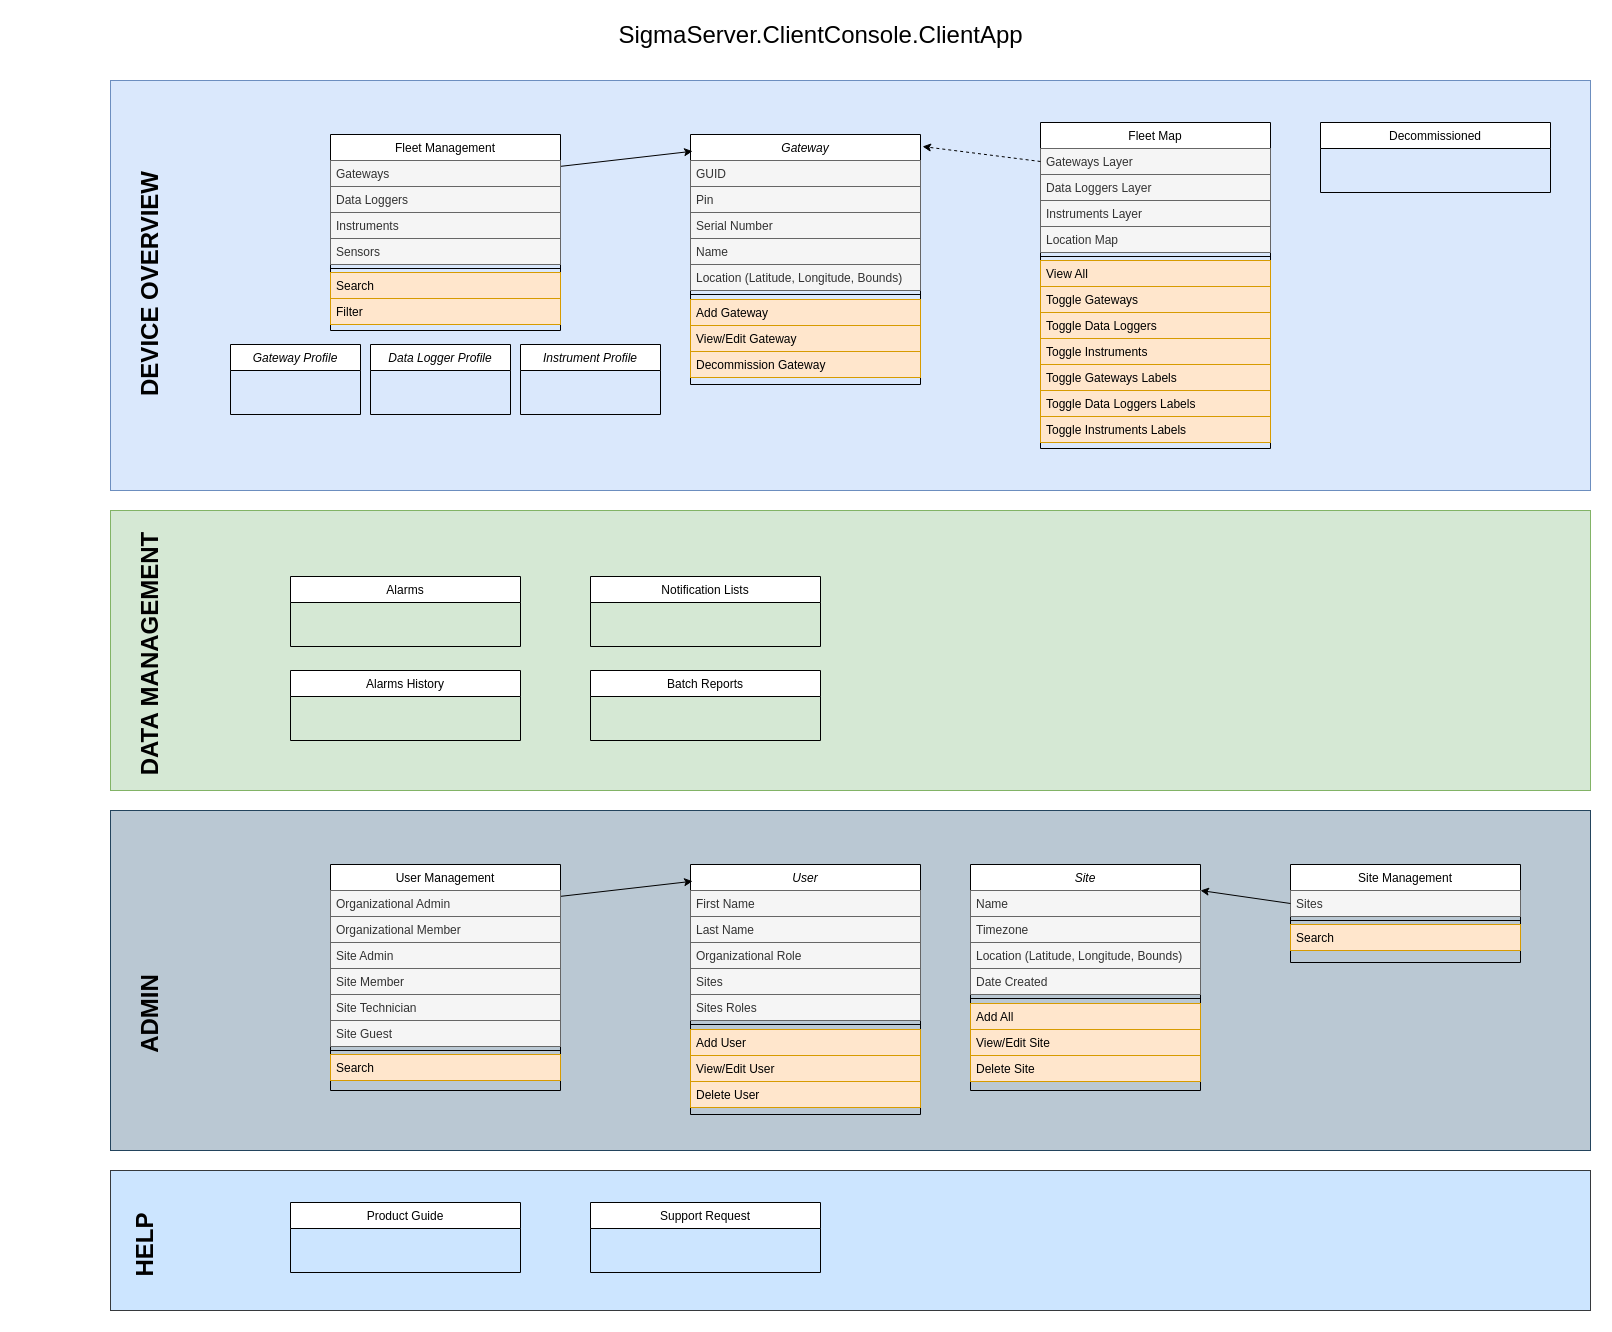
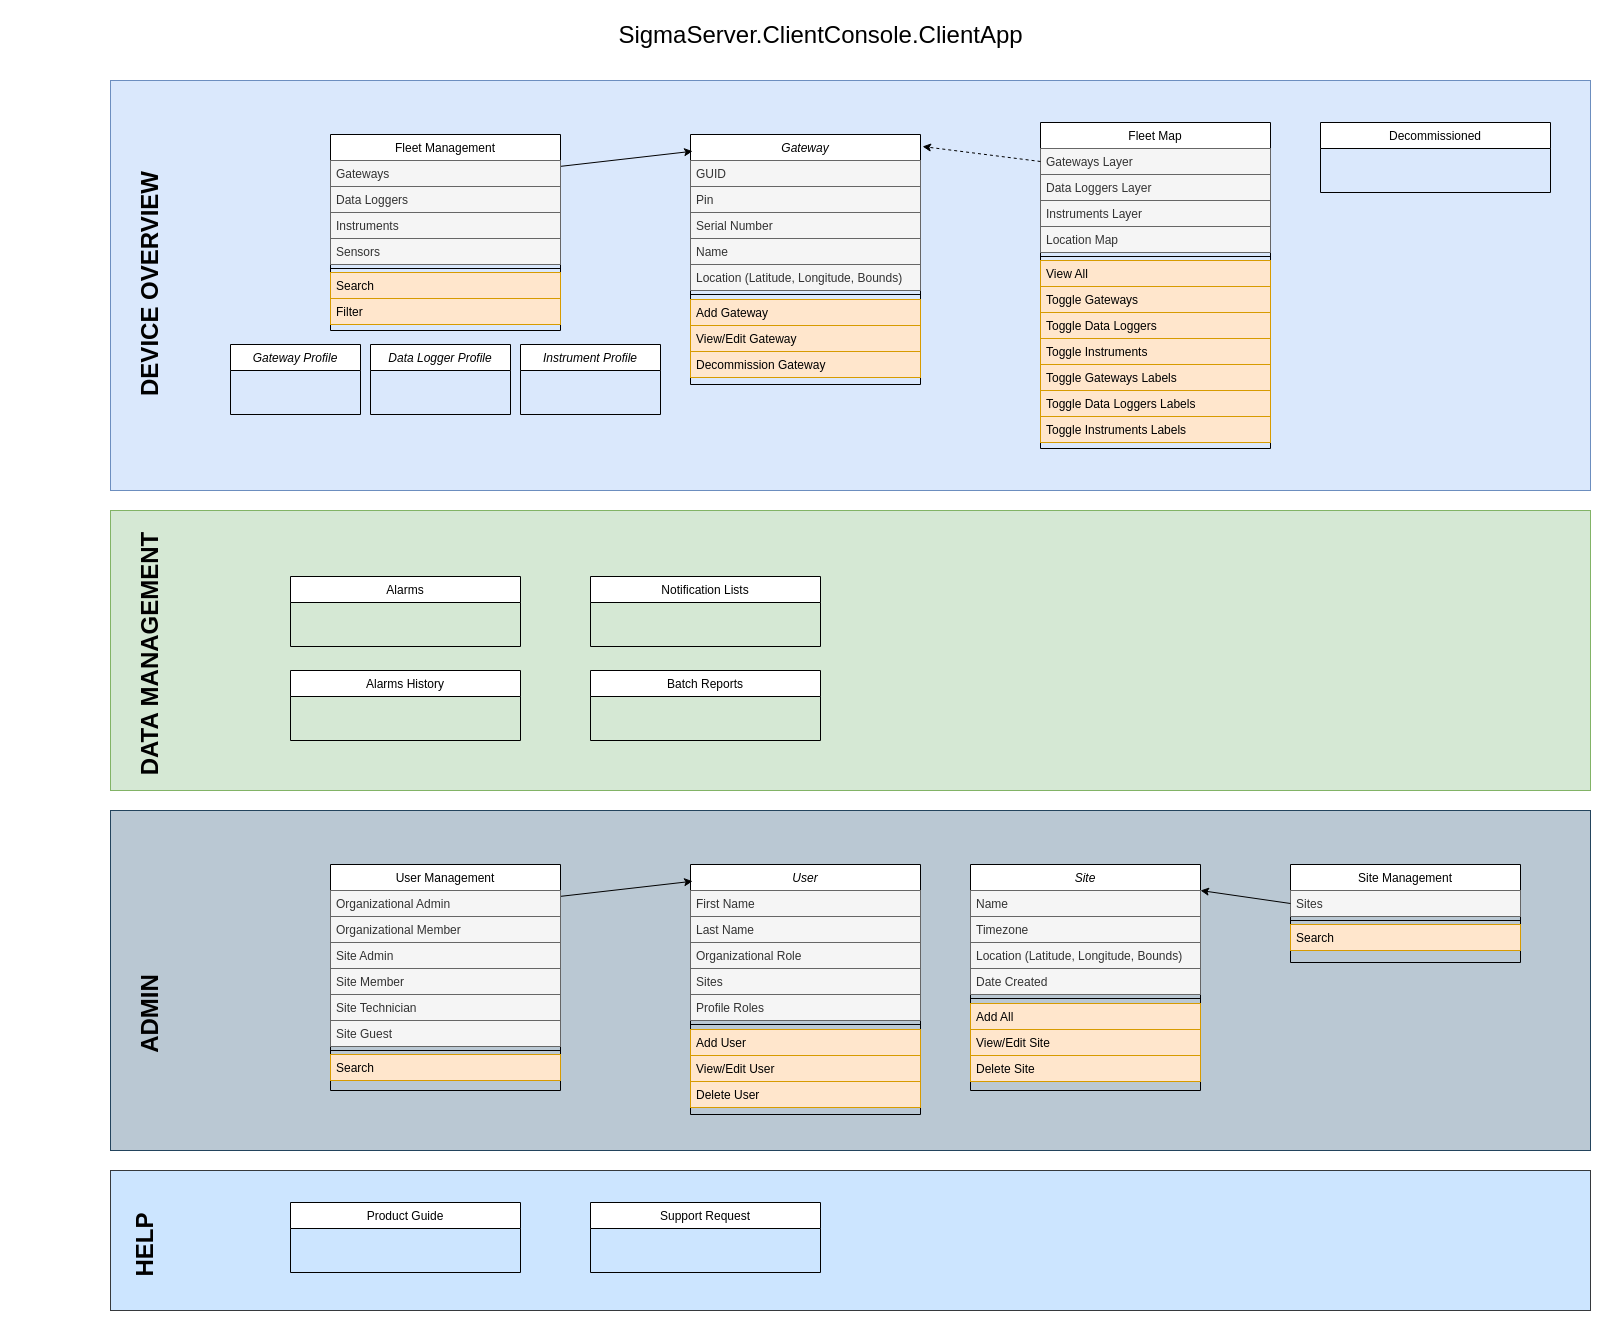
(728, 1008) -> (733, 1008)
